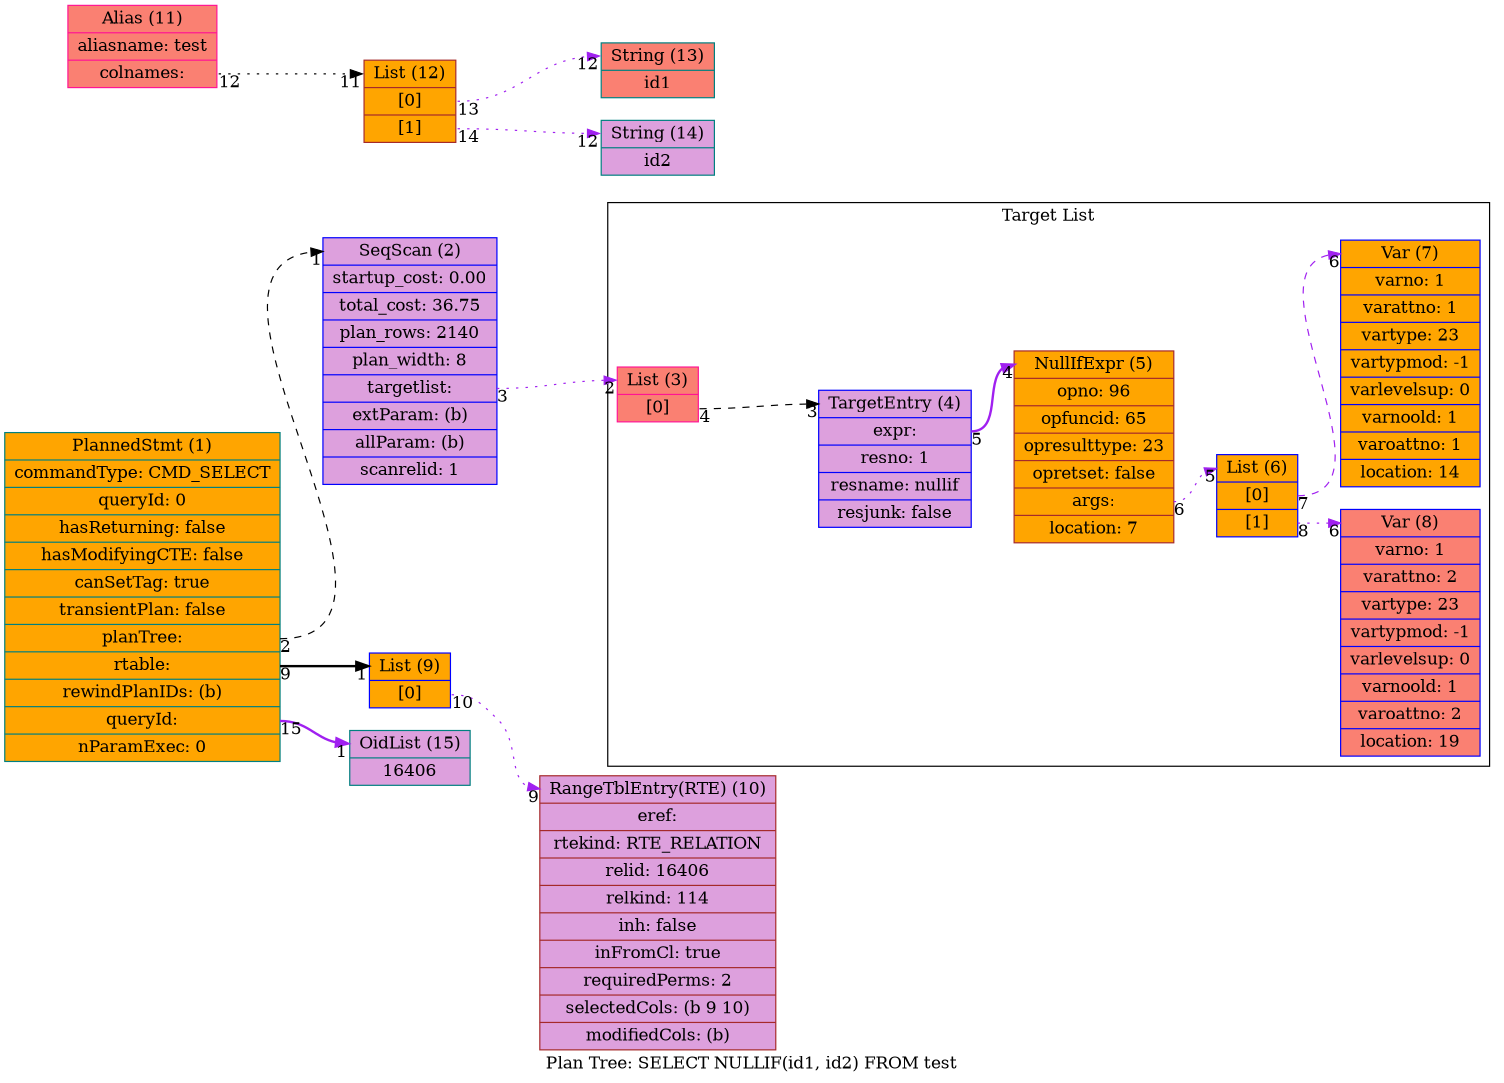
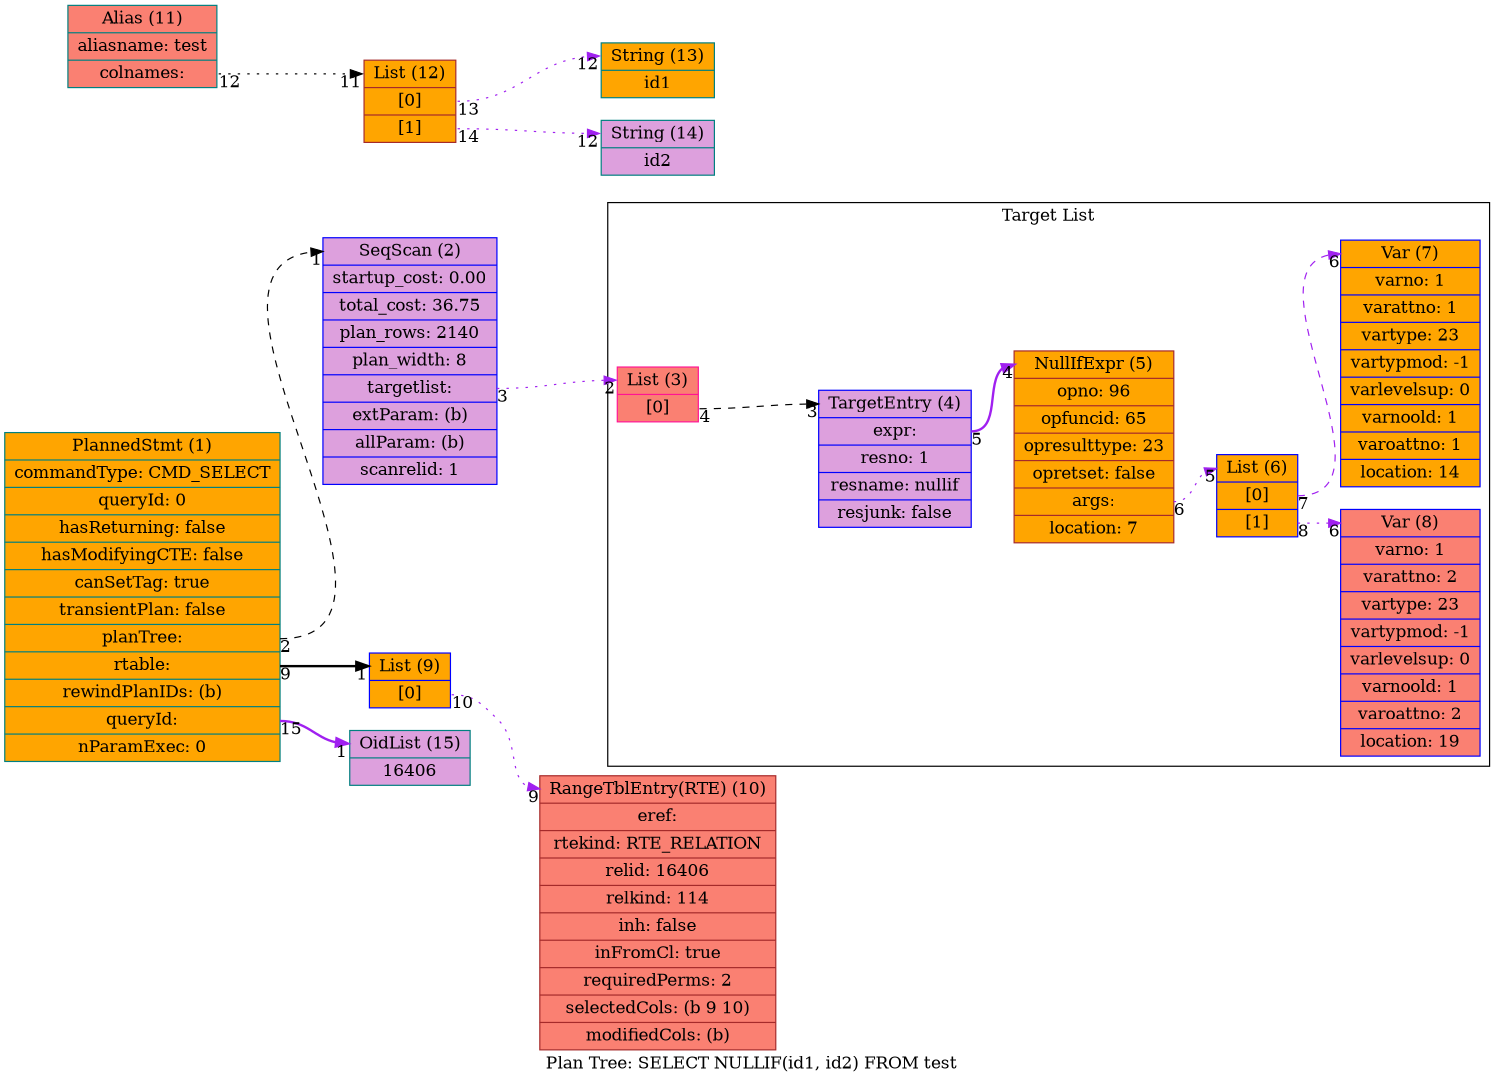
(142, 46) -> (142, 46)
(658, 70) -> (658, 70)
(658, 913) -> (658, 913)
